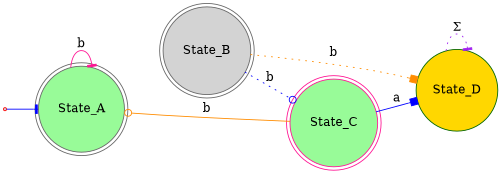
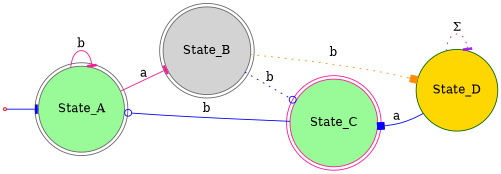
none -> (142, 81)
(392, 107) -> (405, 122)
(211, 118) -> (211, 118)
